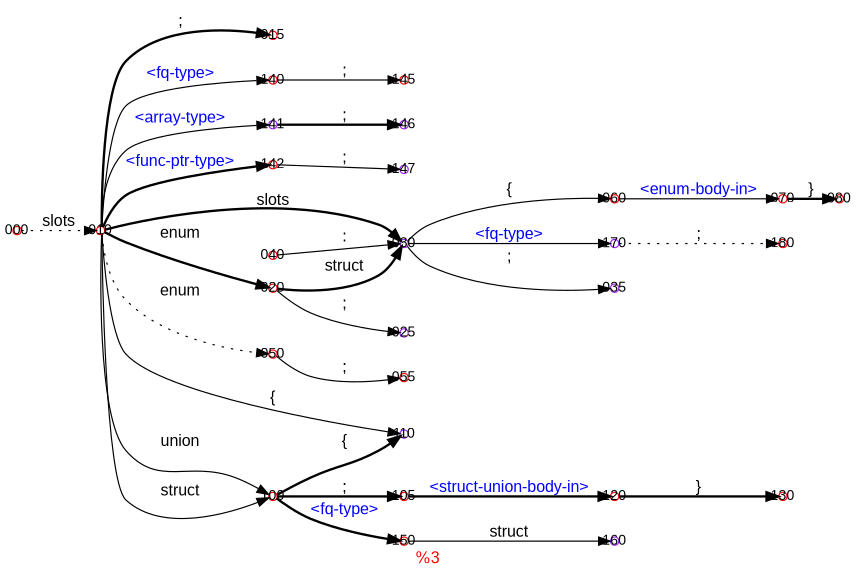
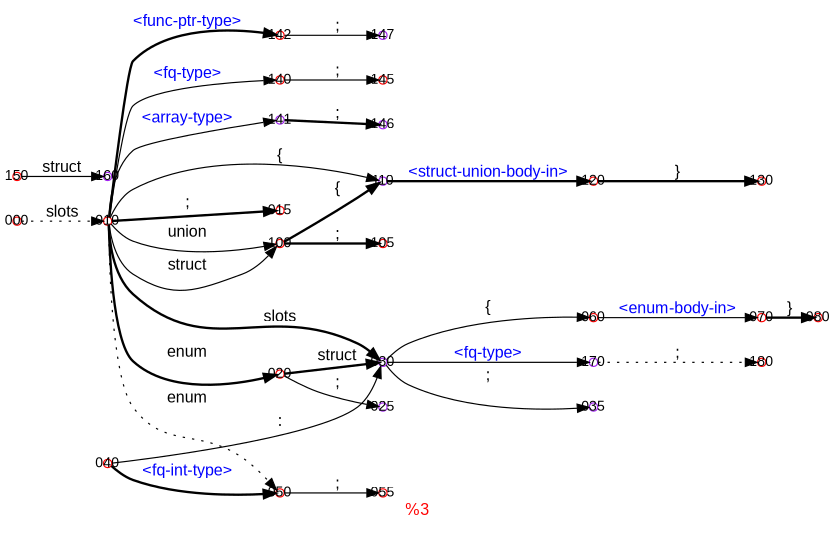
none -> (185, 492)
(503, 496) -> (482, 181)
(330, 526) -> none
